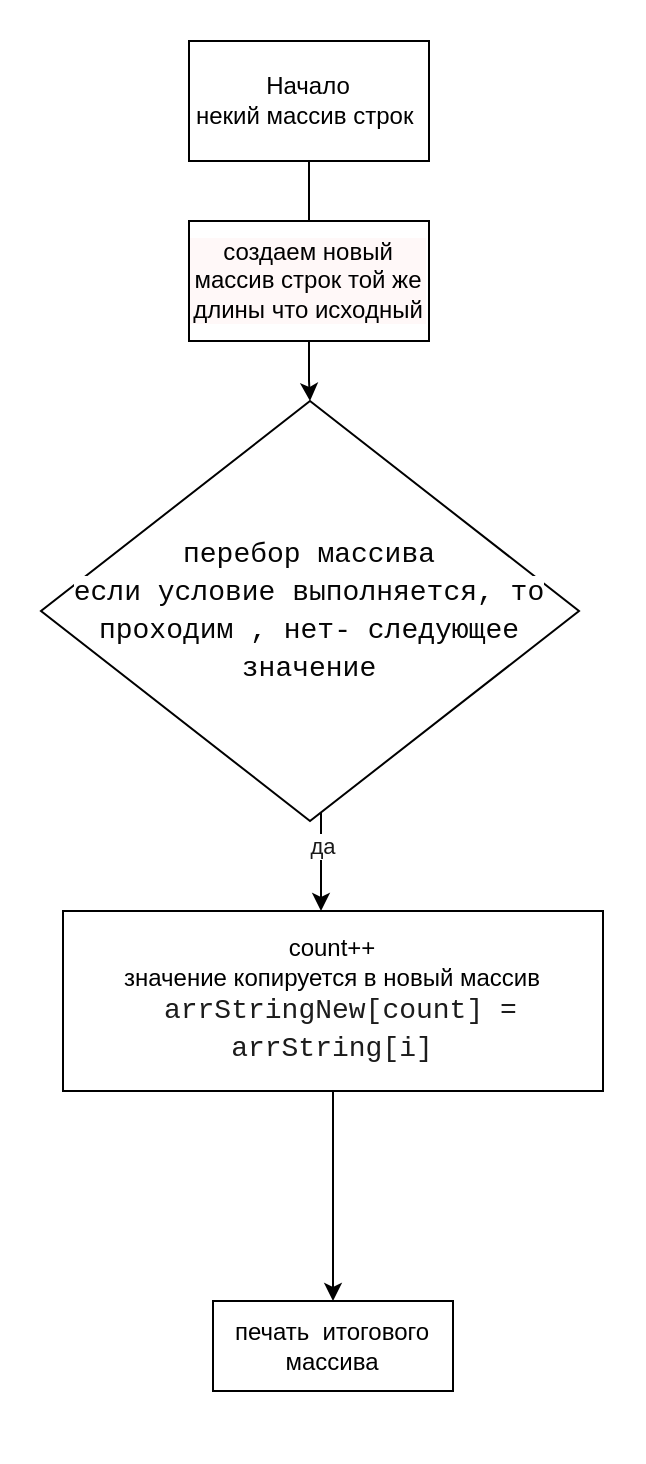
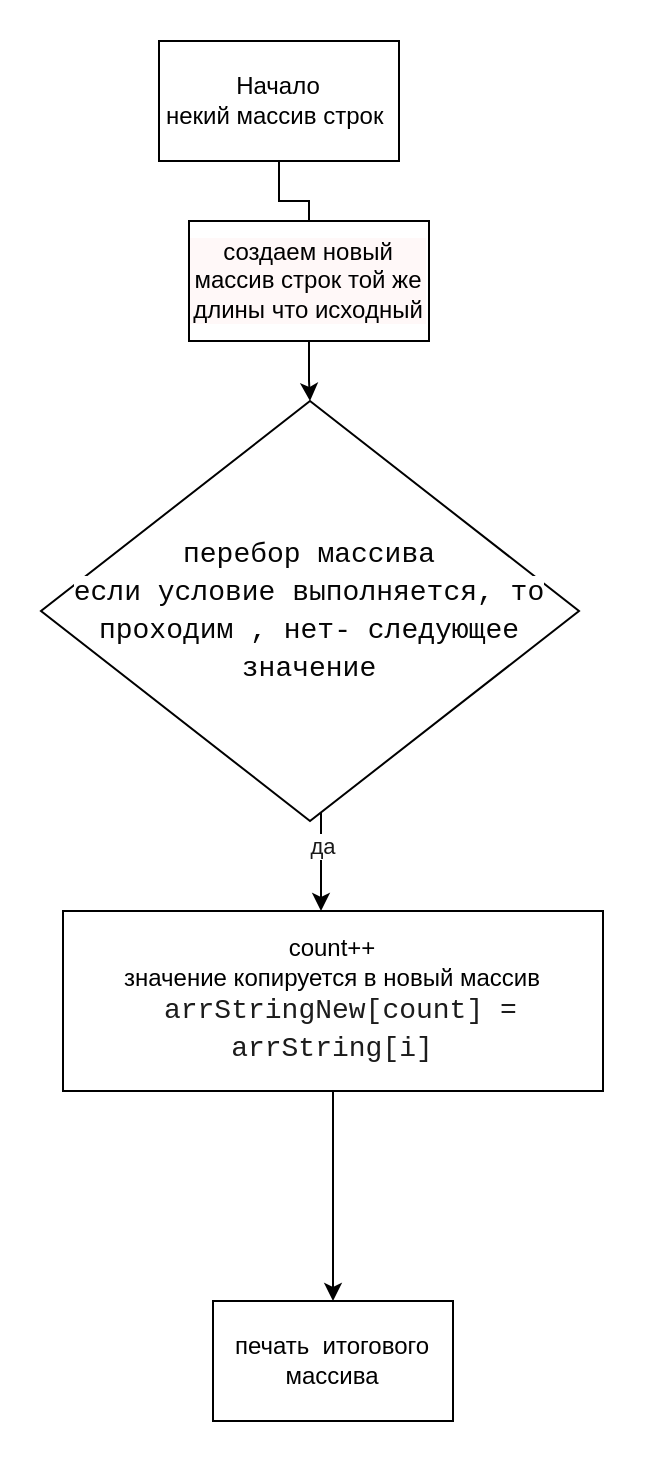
(309, 101) -> (279, 101)
(333, 1346) -> (333, 1361)
